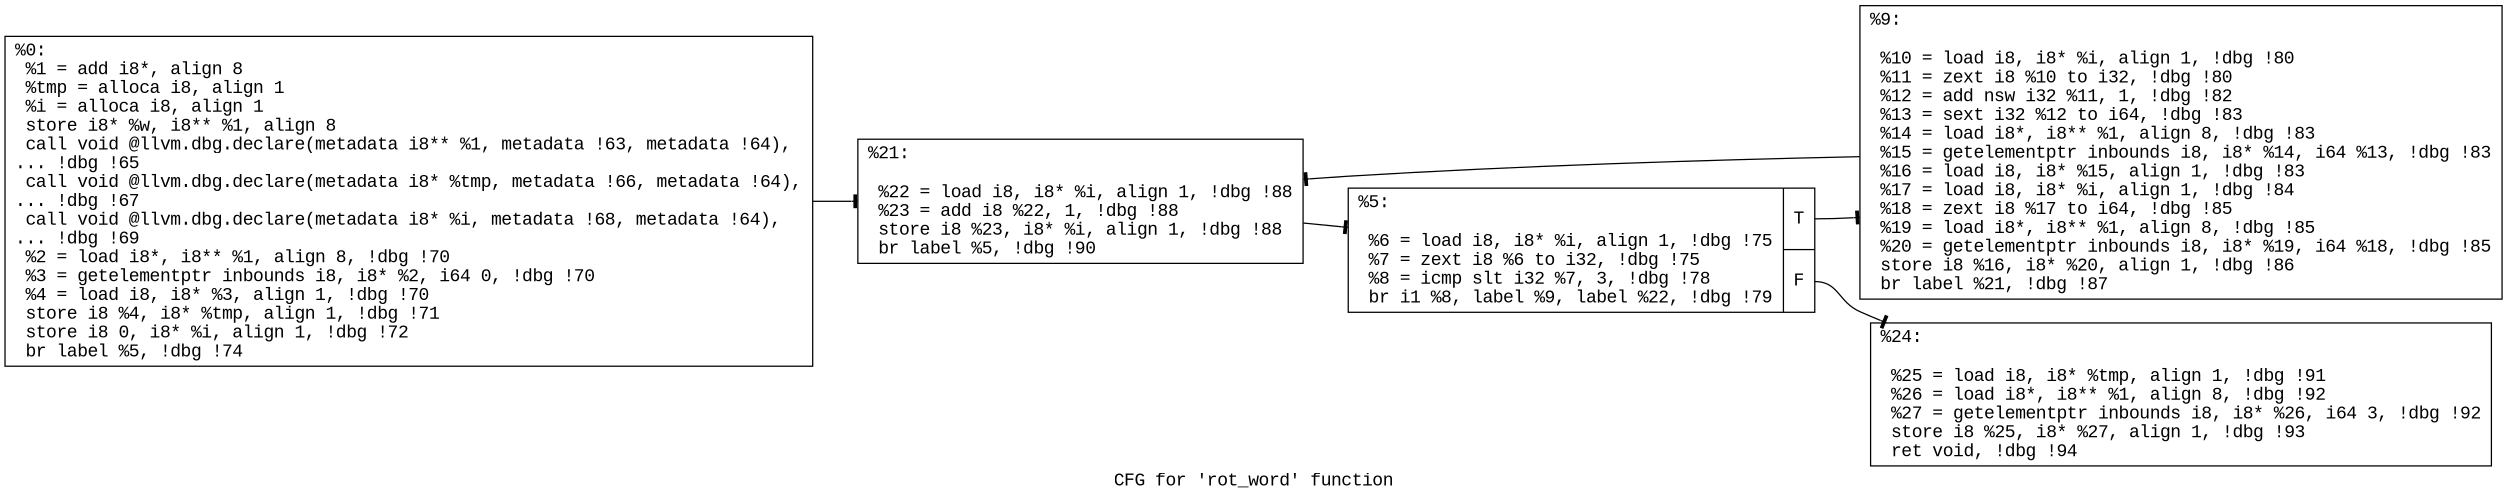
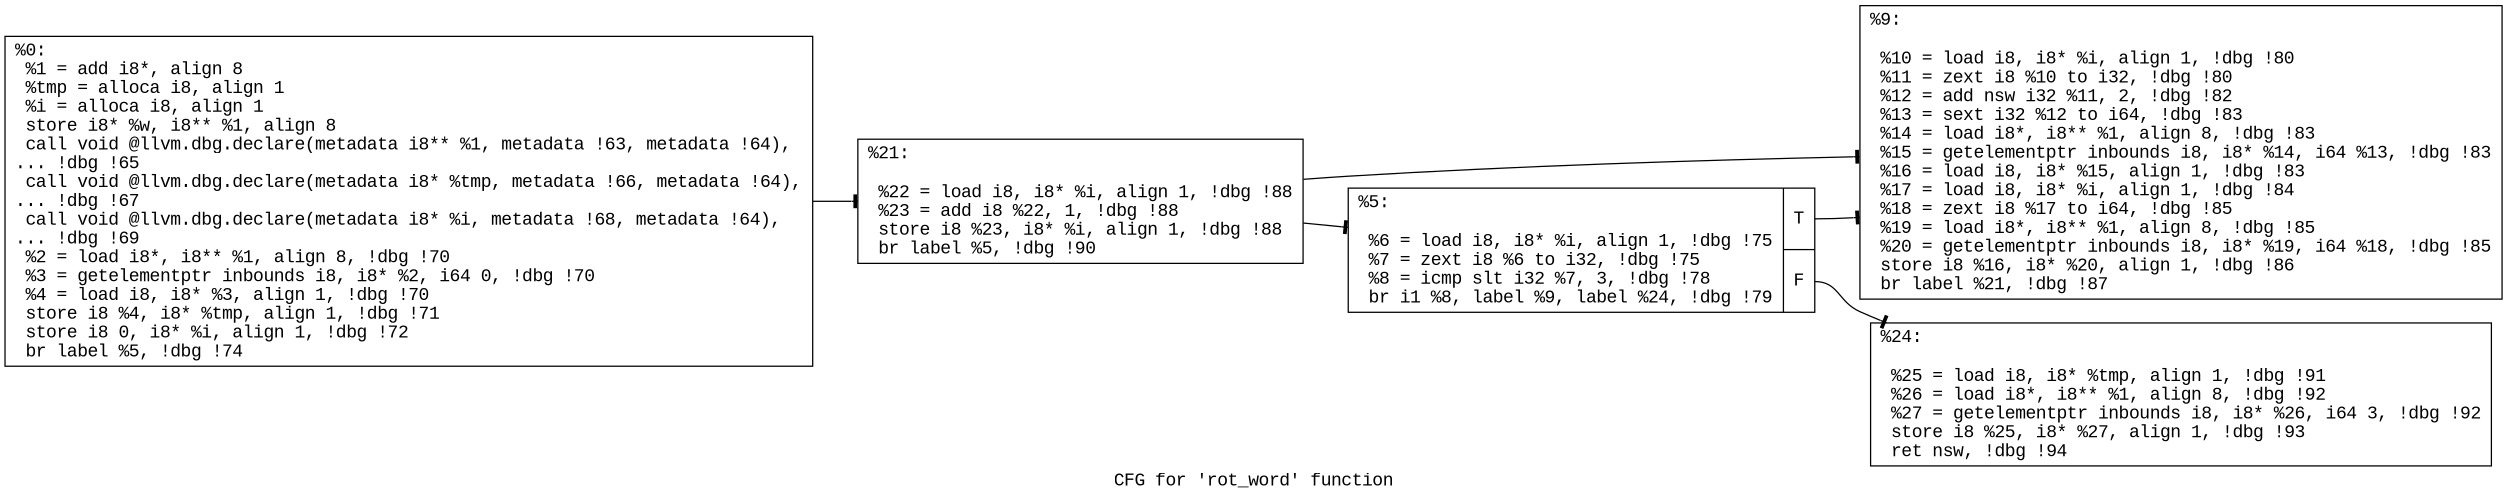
(2051, 96) -> (2051, 96)
(1585, 165) -> (1578, 165)
(1566, 297) -> (1566, 297)
(1979, 451) -> (1974, 451)
